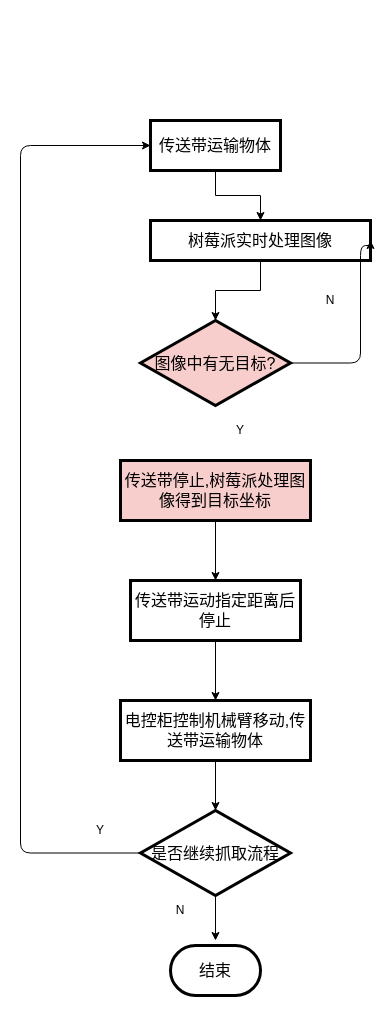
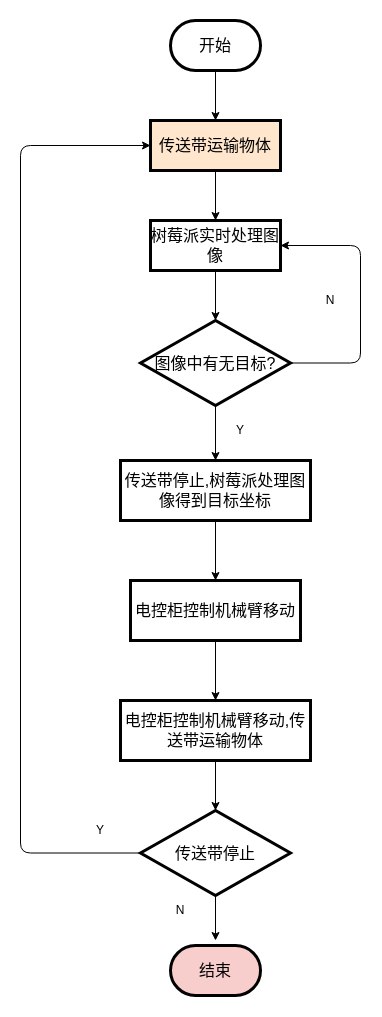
none -> (216, 46)
none -> (216, 92)
(216, 146) -> (216, 146)
(261, 241) -> (216, 246)
(216, 363) -> (216, 363)
none -> (216, 430)
(216, 491) -> (216, 491)
(216, 611) -> (216, 611)
(216, 854) -> (216, 854)
(216, 971) -> (216, 971)
